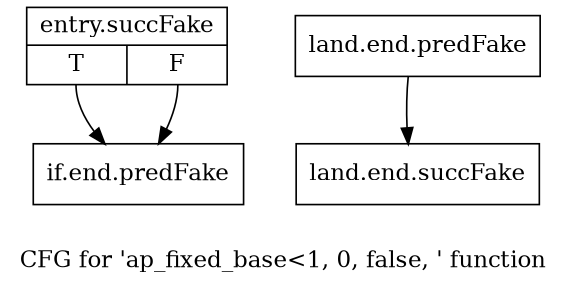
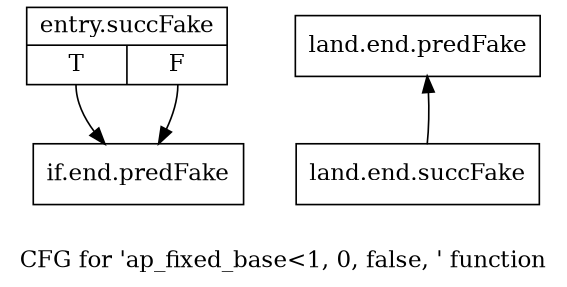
(407, 102) -> (429, 118)
